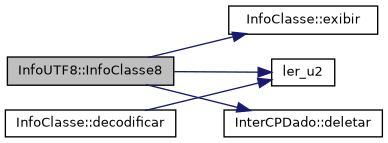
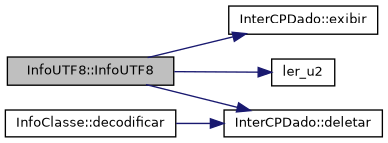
(303, 20) -> (303, 20)
(91, 71) -> (91, 71)
(216, 93) -> (193, 123)
